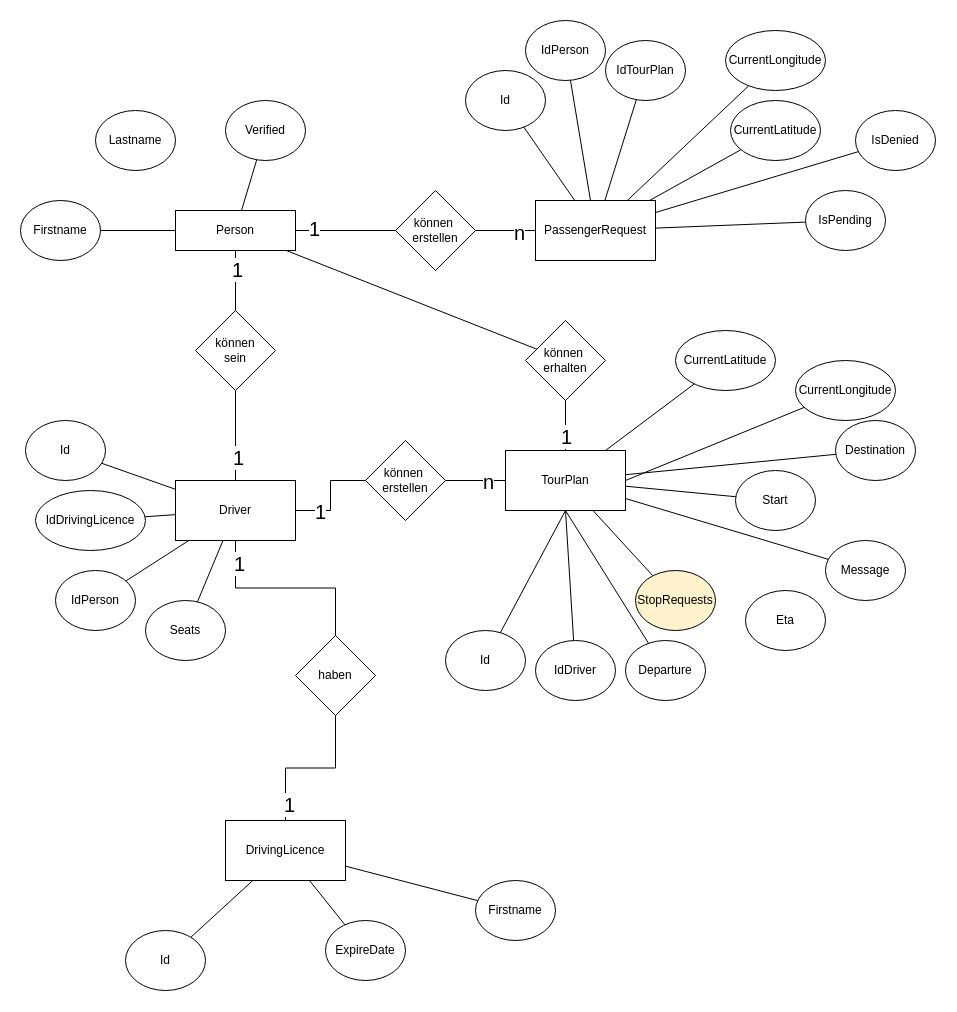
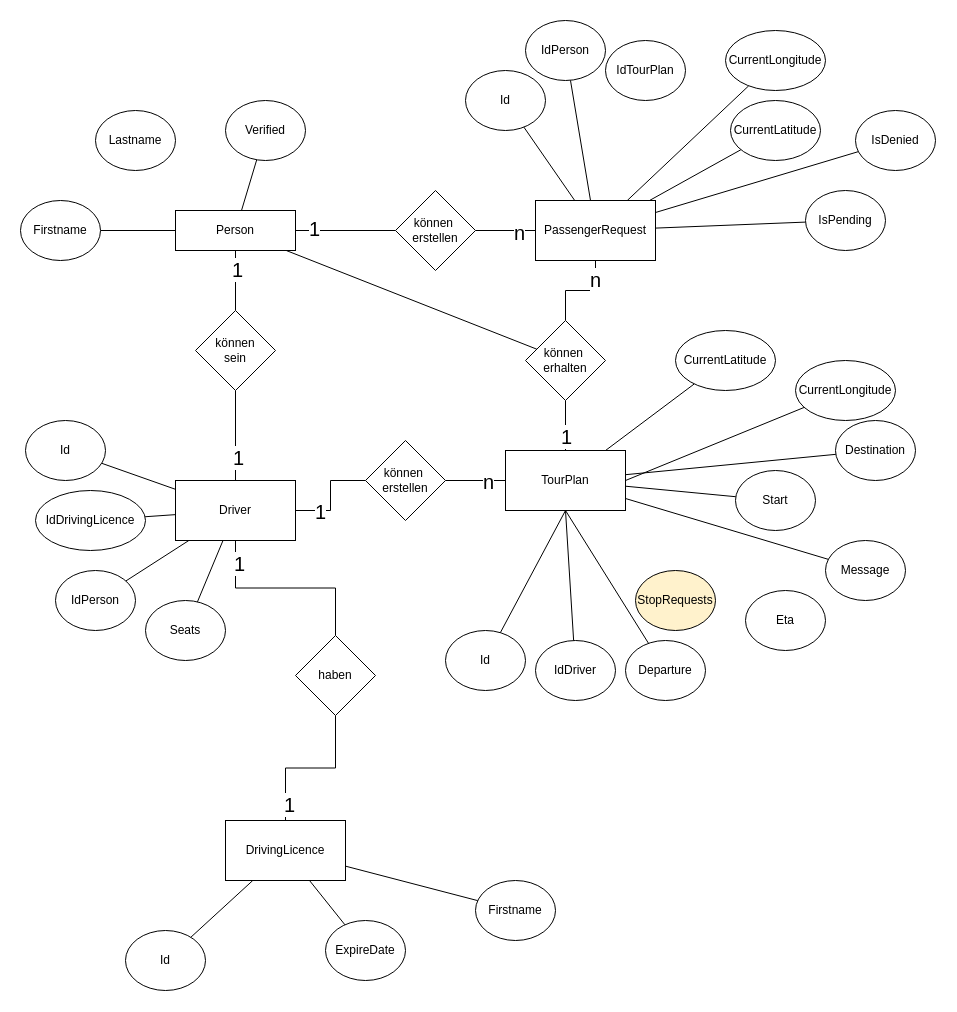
(620, 151) -> none
none -> (581, 291)
(623, 543) -> none
